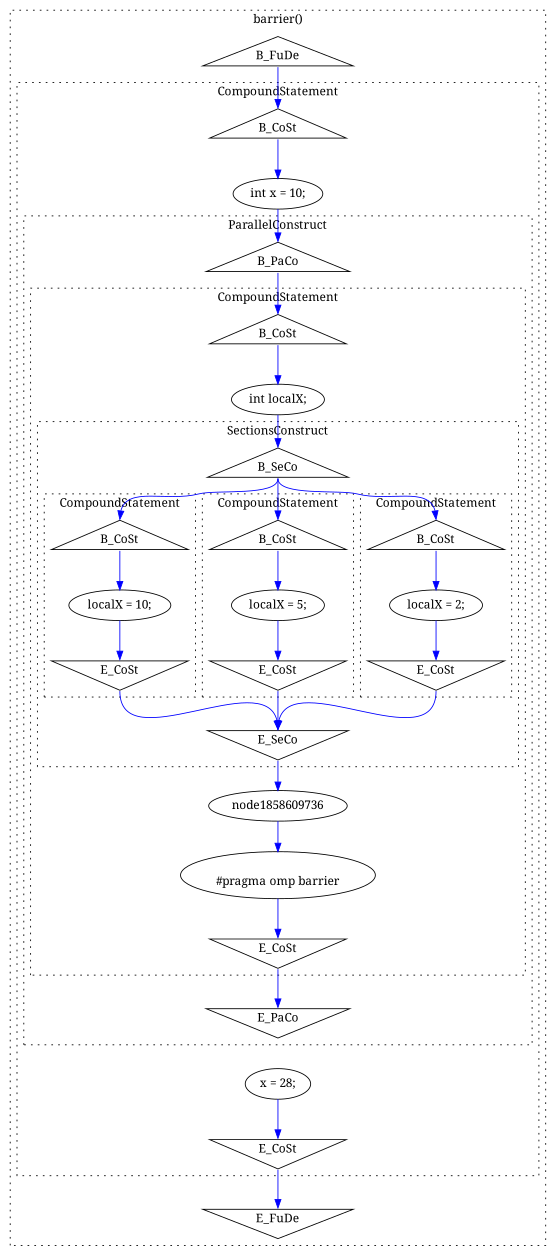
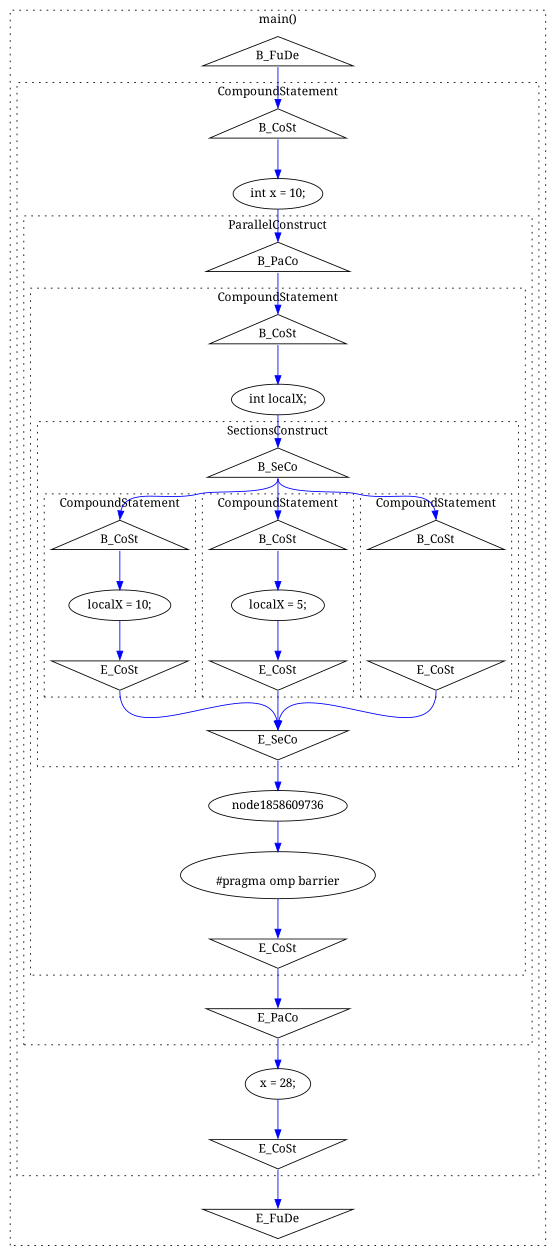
(278, 20) -> (278, 20)
(436, 605) -> none
none -> (278, 1050)
